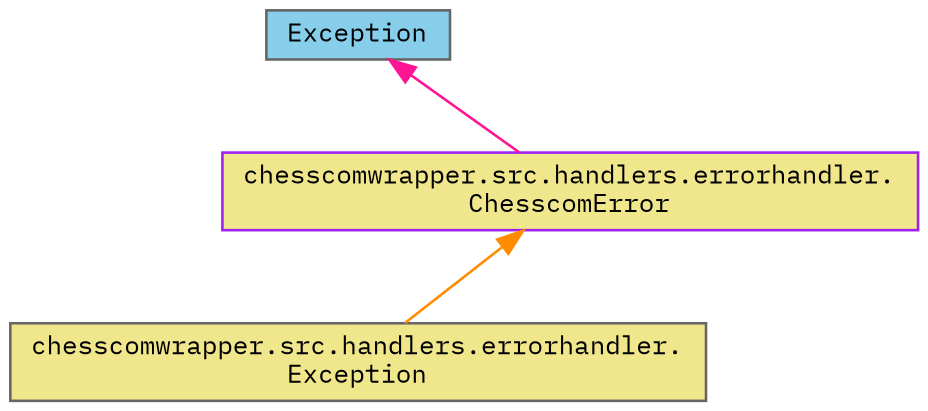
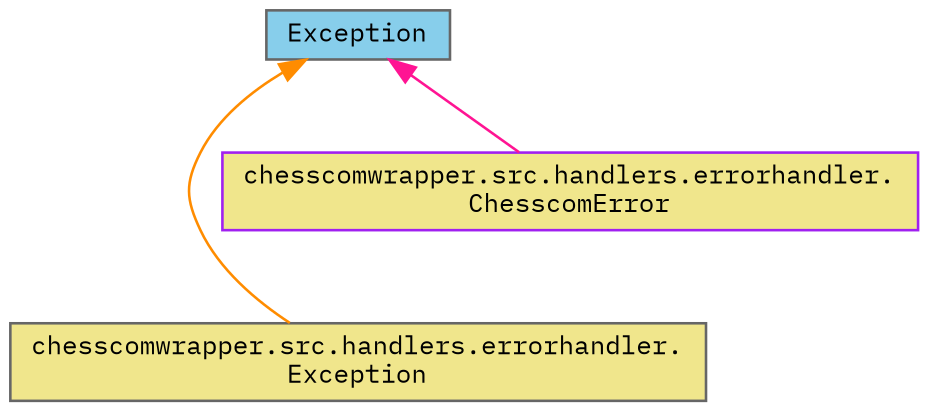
(454, 285) -> (190, 198)
